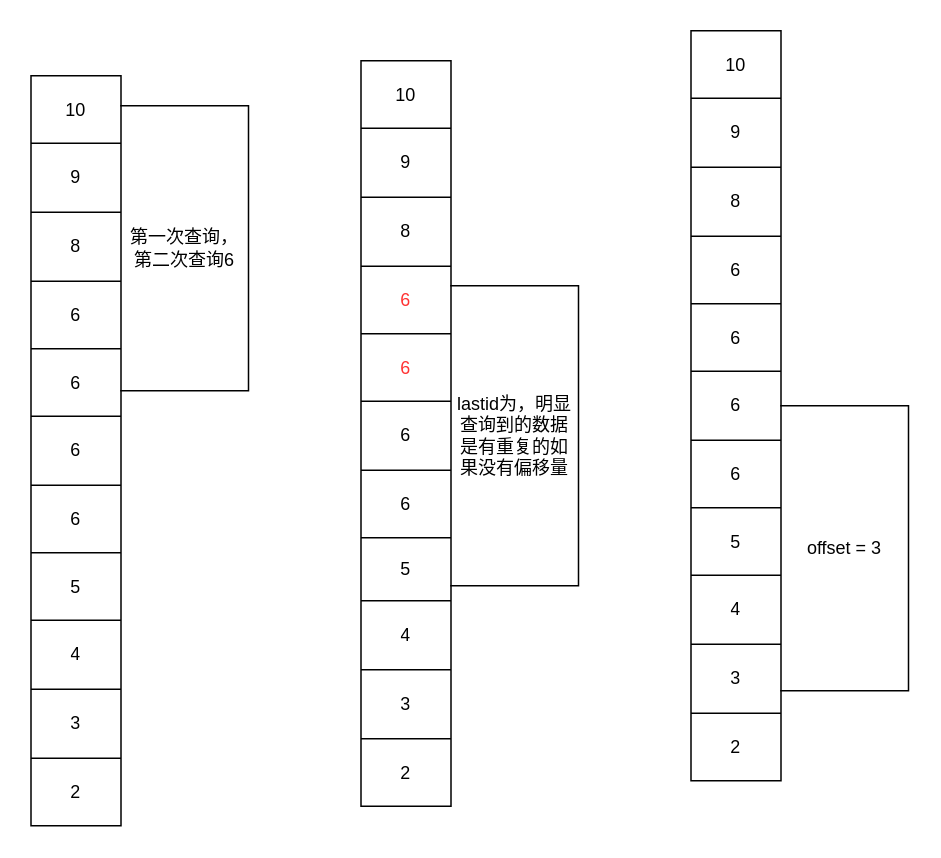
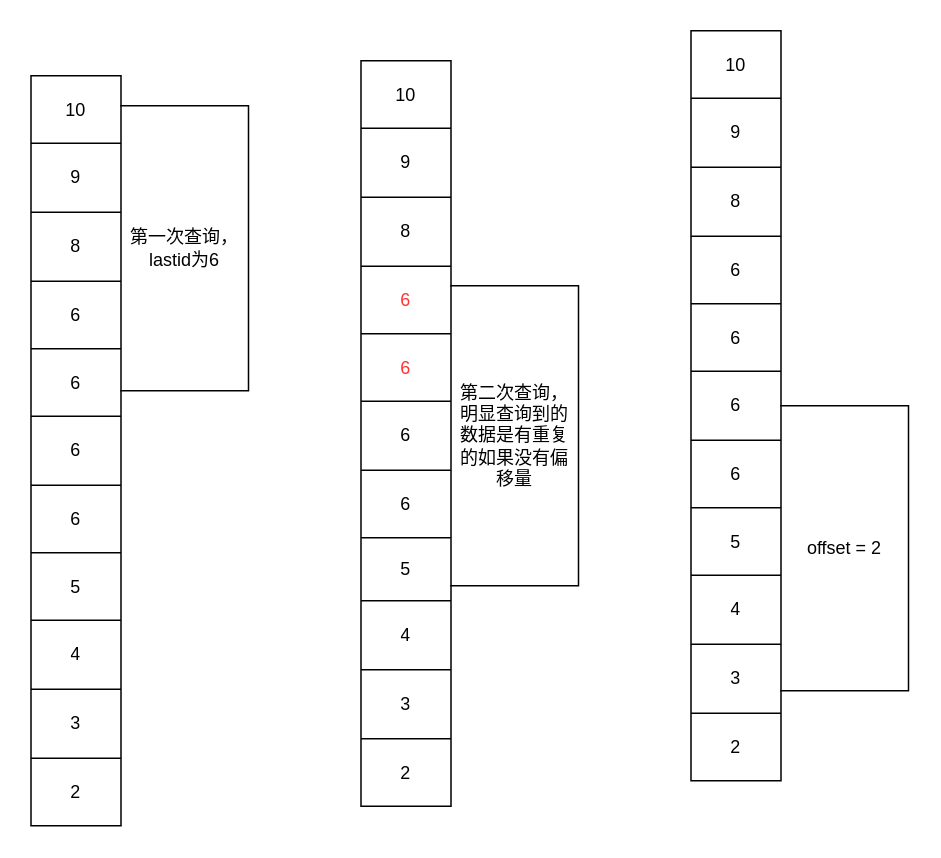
(185, 248) -> (185, 248)
(515, 436) -> (515, 436)
(845, 548) -> (845, 548)
